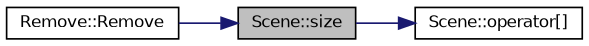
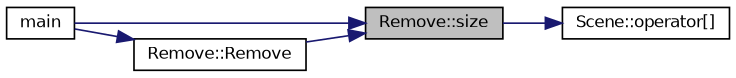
none -> (41, 23)
(297, 23) -> (434, 23)
